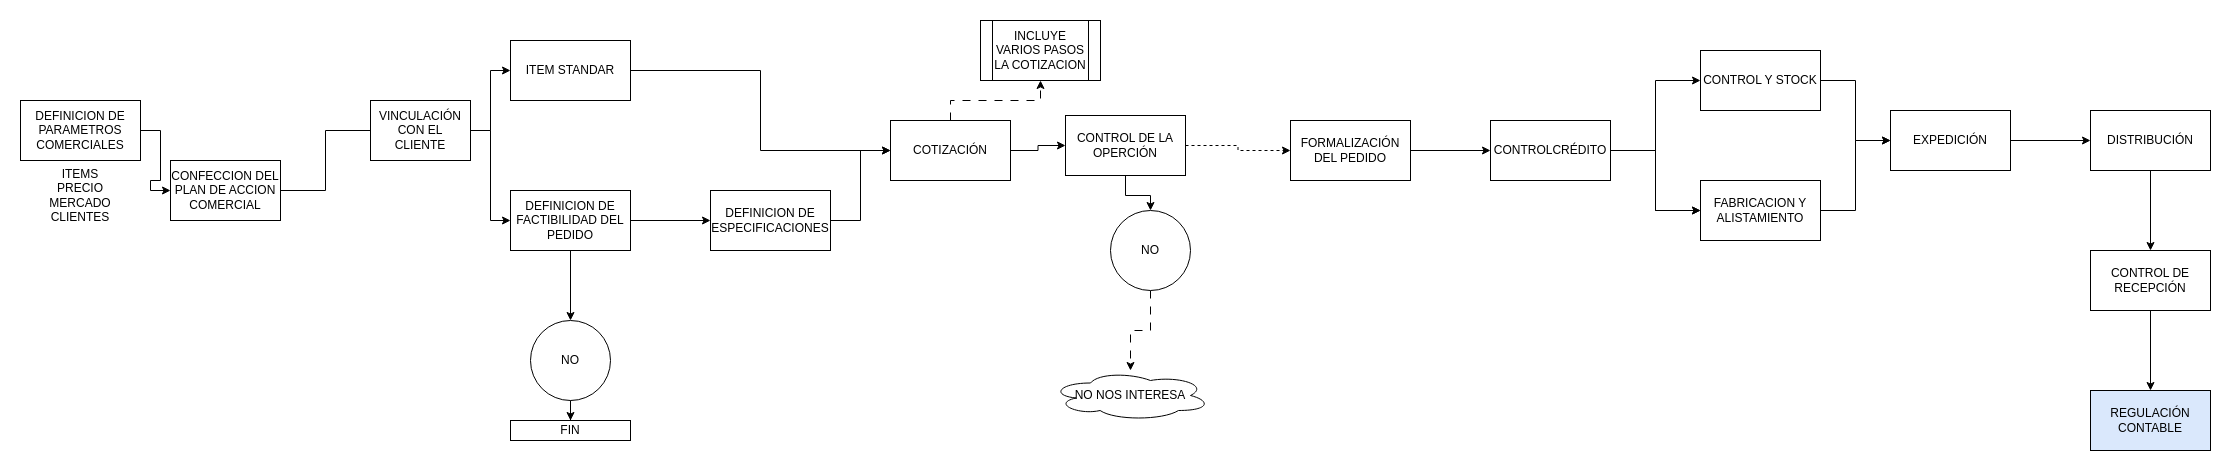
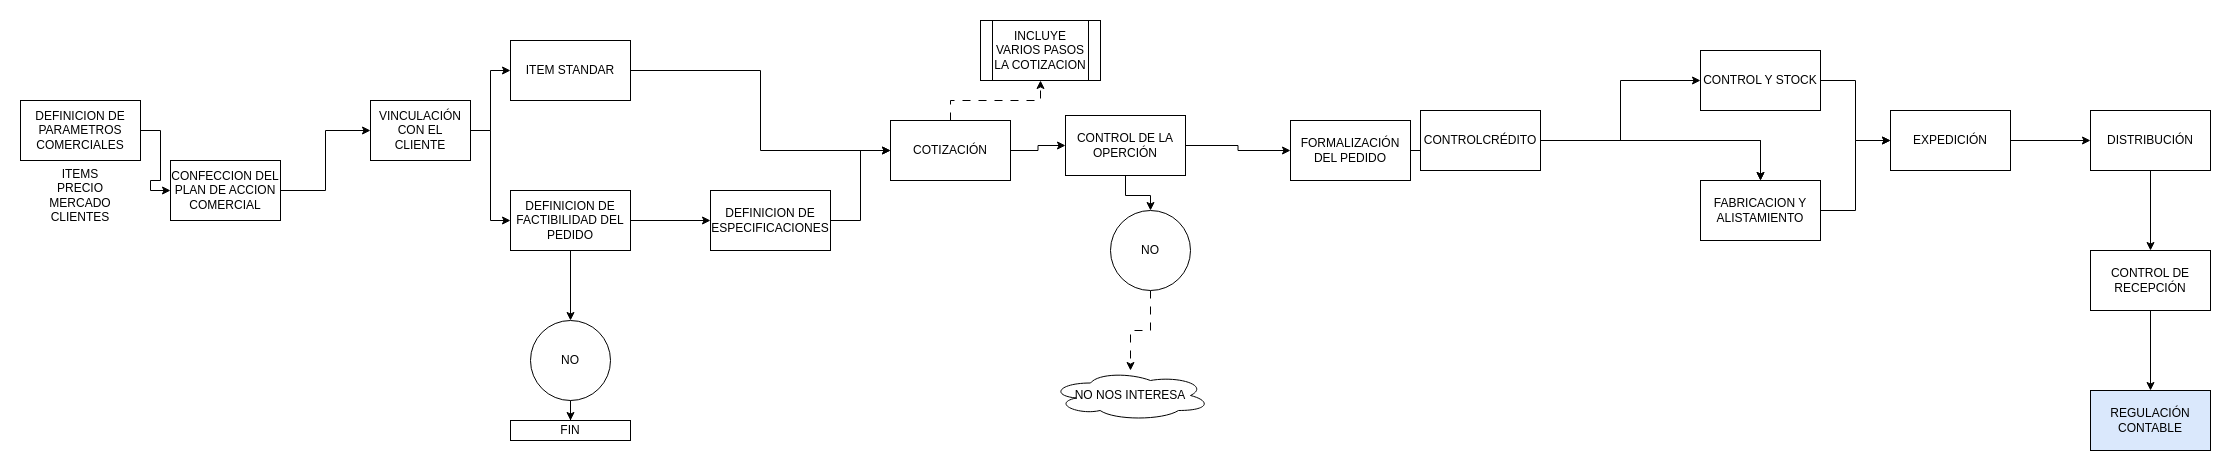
(365, 131) -> (362, 131)
(1237, 146) -> (1237, 146)
(1551, 151) -> (1481, 141)
